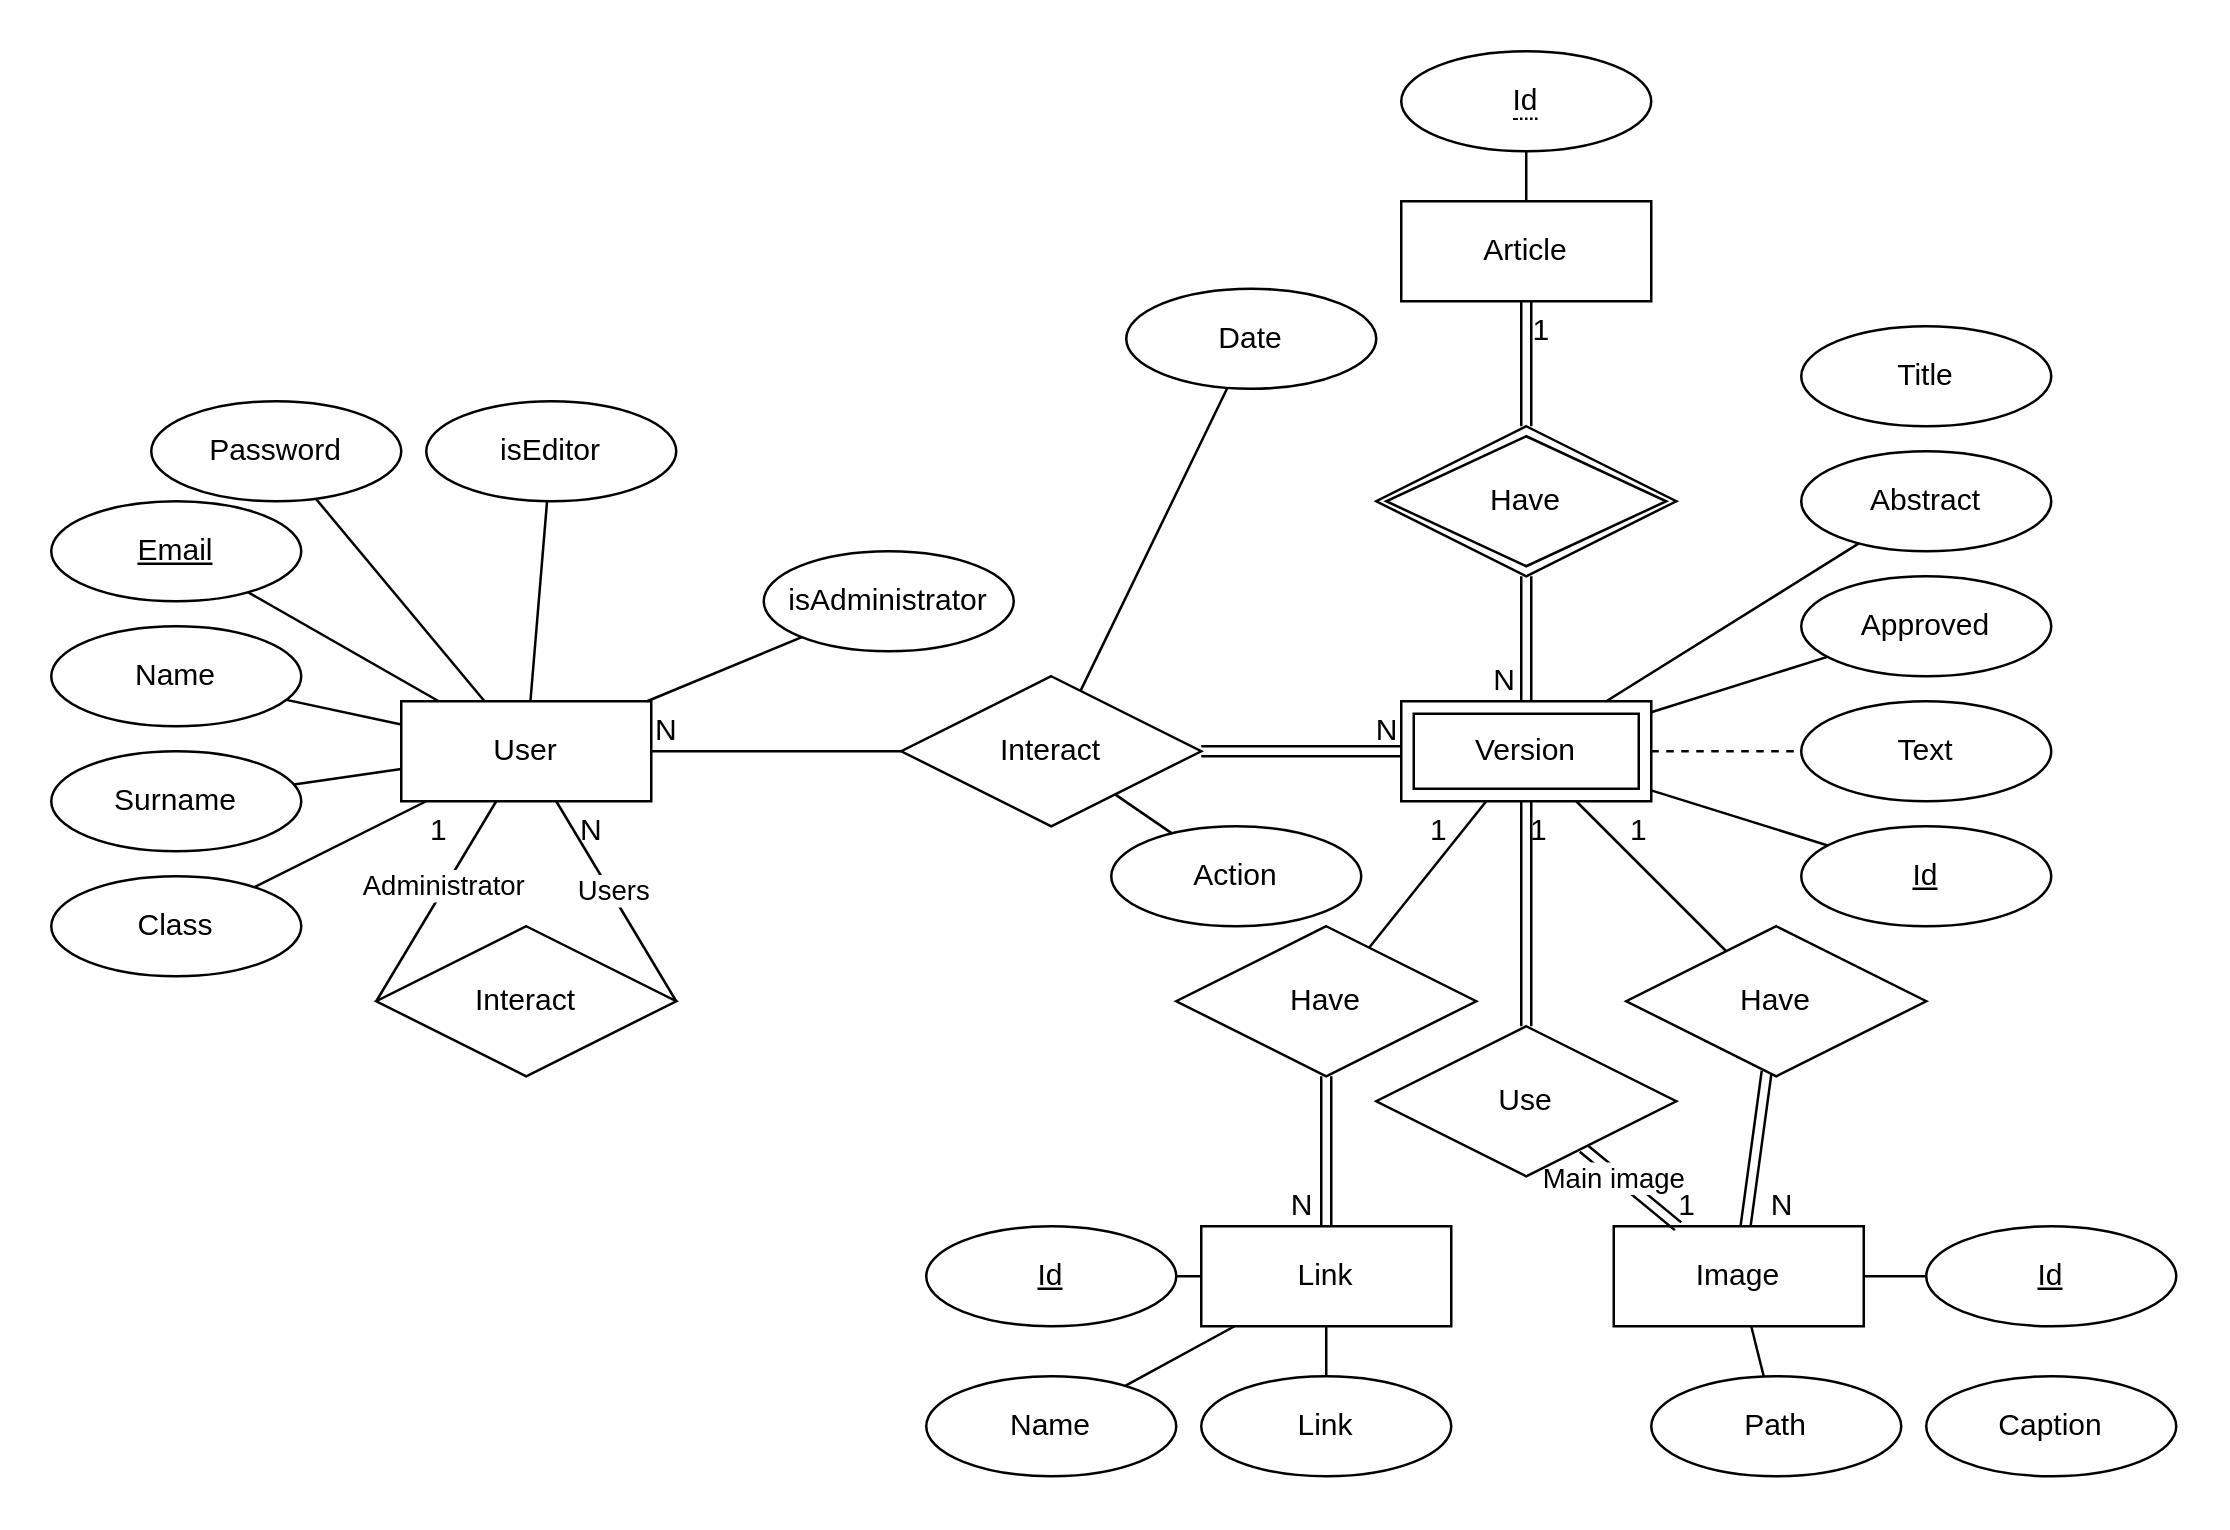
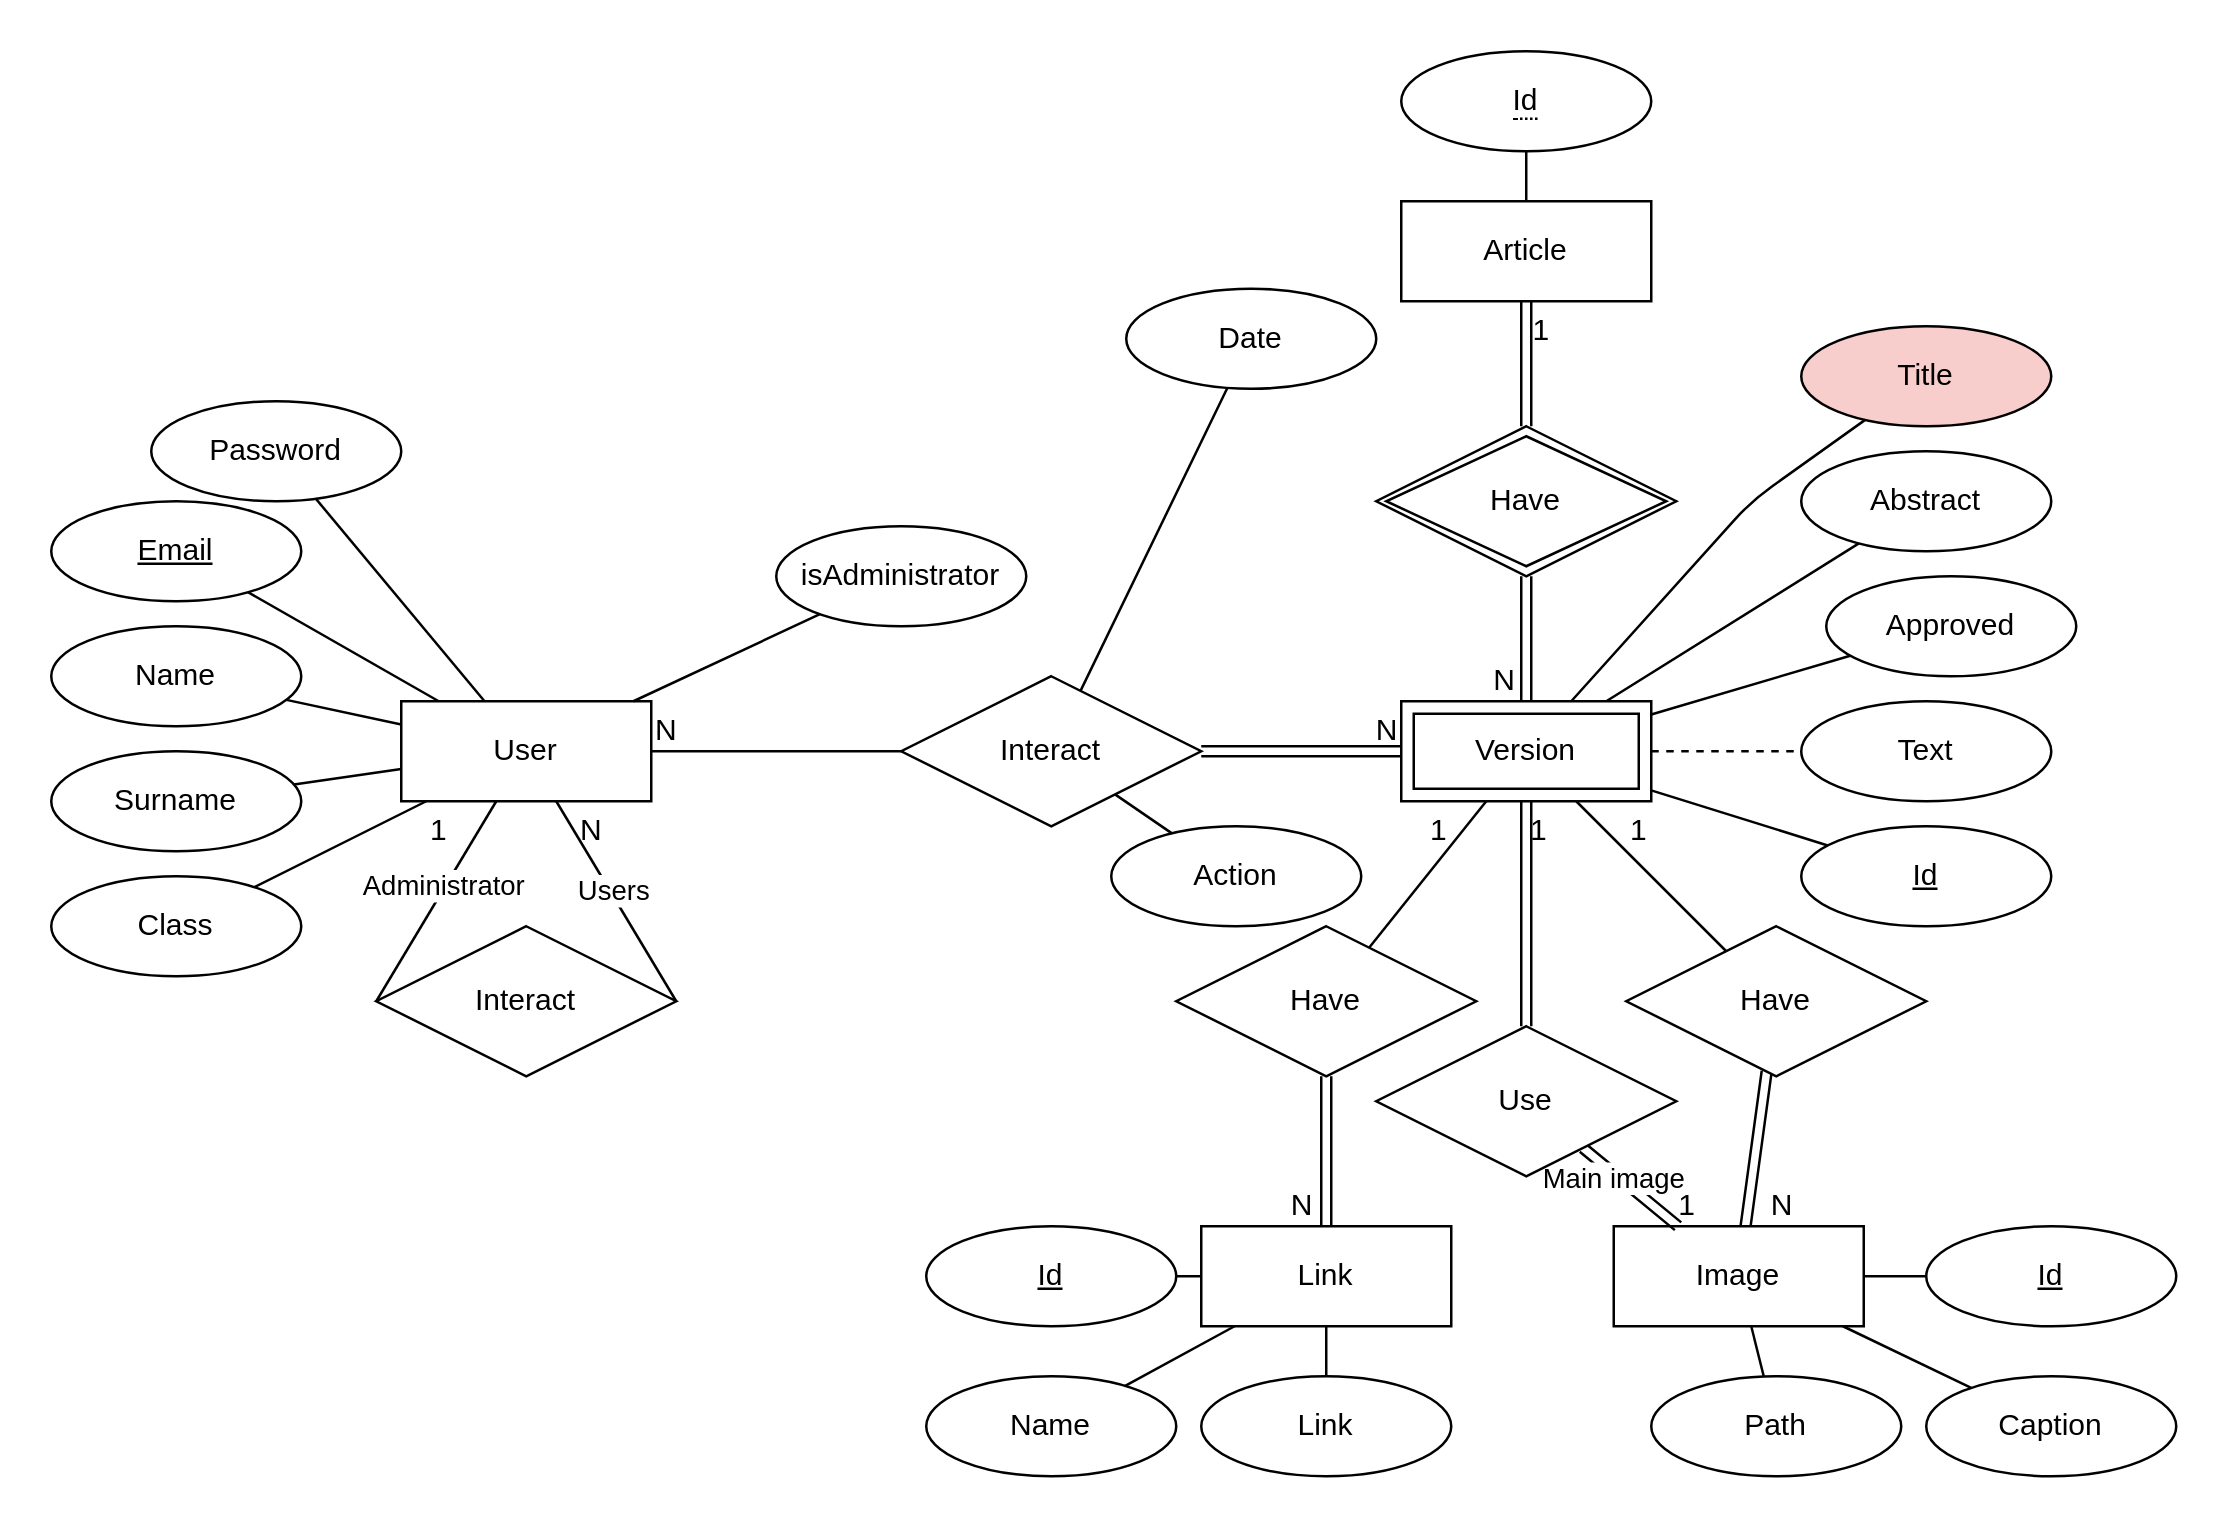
(1926, 376) -> (1926, 376)
(551, 451) -> none
none -> (1704, 553)
(539, 601) -> none
(889, 601) -> (901, 576)
(1926, 626) -> (1951, 626)
none -> (1907, 1357)
